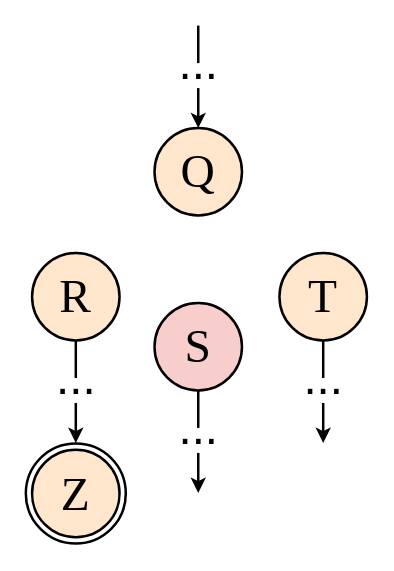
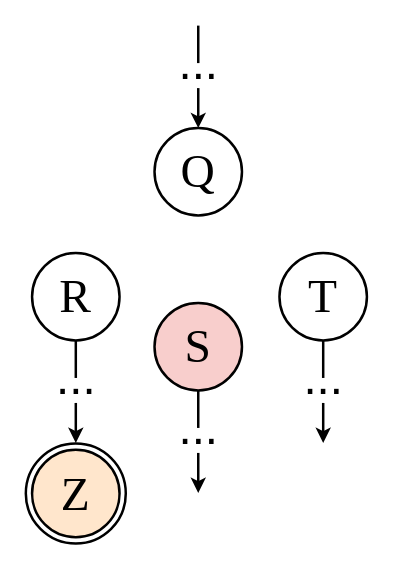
(198, 172) -> (198, 172)
(76, 297) -> (76, 297)
(323, 297) -> (323, 297)
